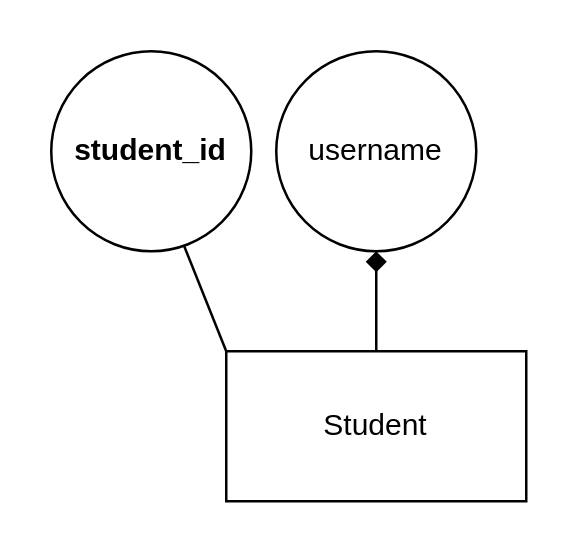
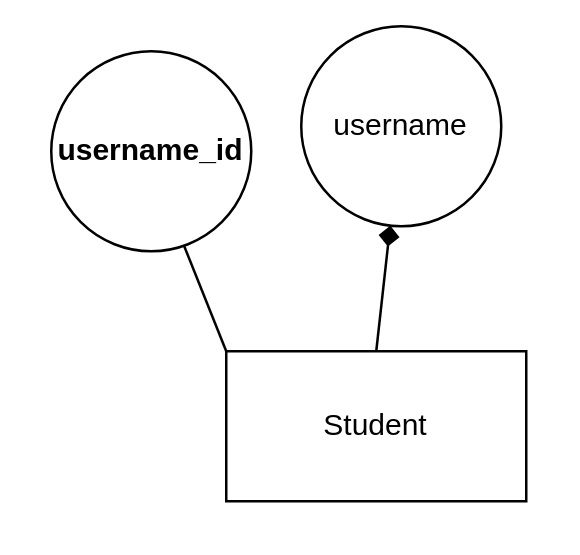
(151, 151) -> (151, 151)
(376, 151) -> (401, 126)
